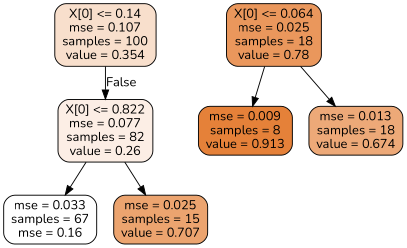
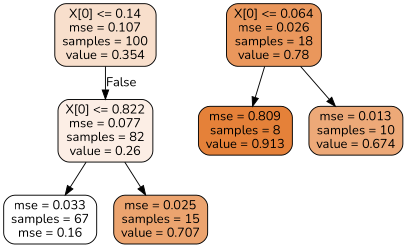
(274, 35) -> (274, 35)
(245, 131) -> (245, 131)
(356, 131) -> (356, 131)
